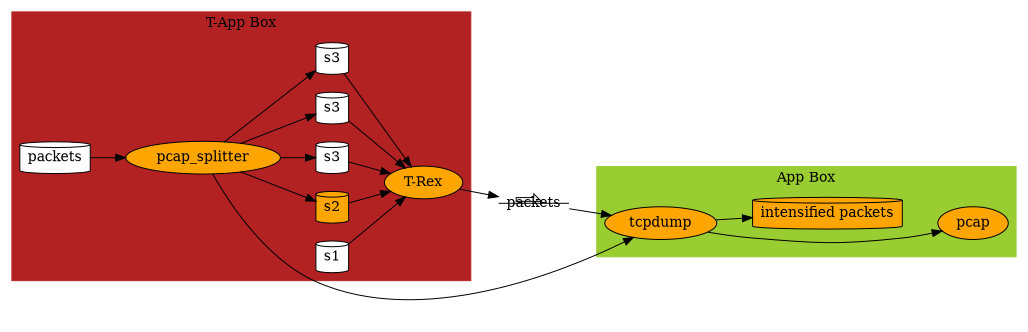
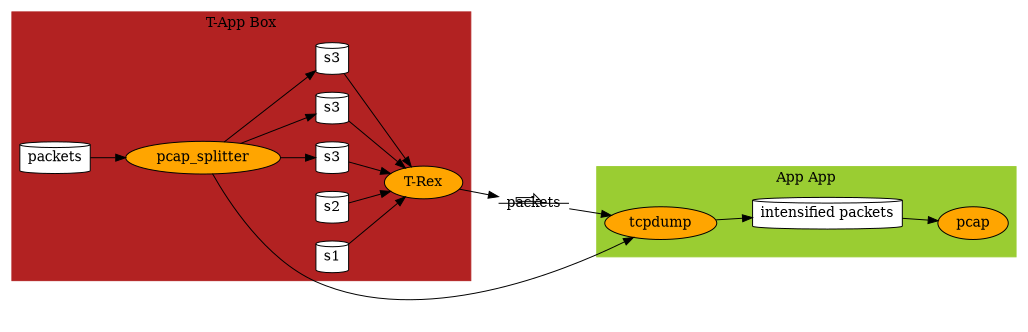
(806, 178) -> (806, 178)
(274, 185) -> none
(332, 207) -> (332, 207)
(827, 213) -> (827, 213)
(820, 242) -> (915, 219)
